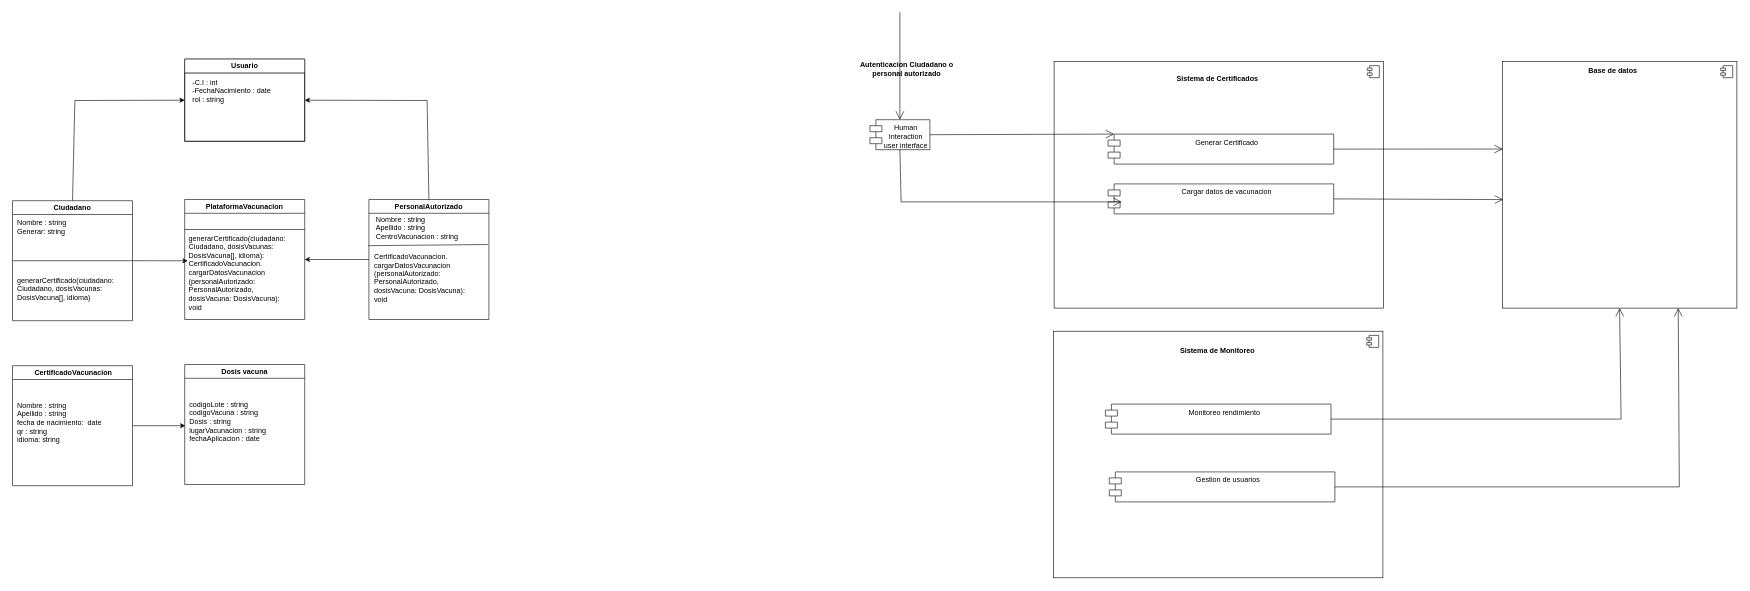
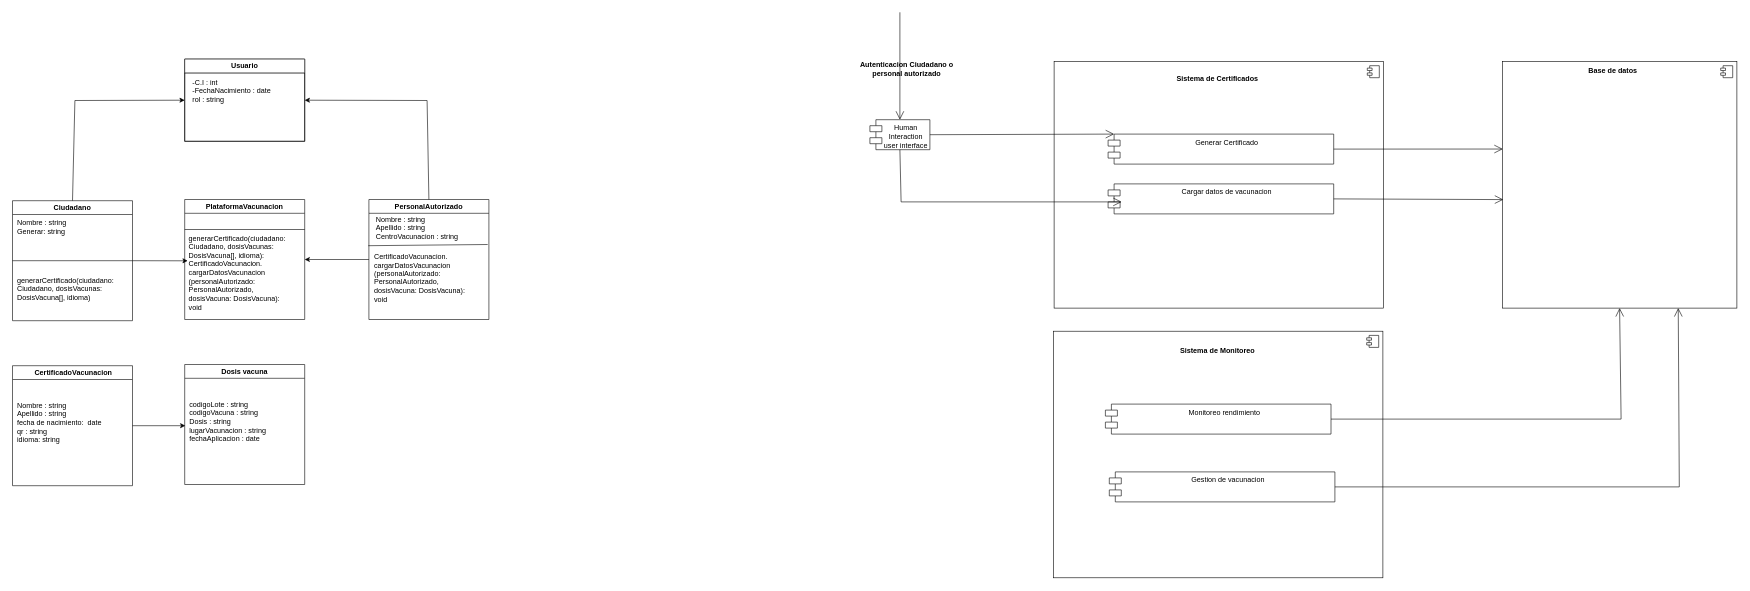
(1228, 480) -> (1228, 480)
